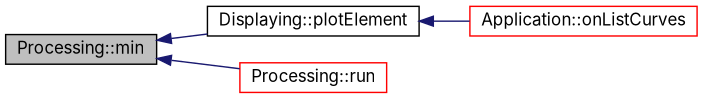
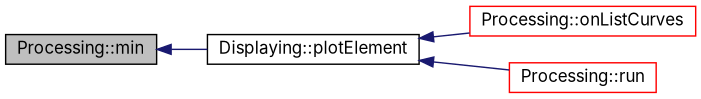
(583, 21) -> (583, 21)
(206, 65) -> (471, 66)
